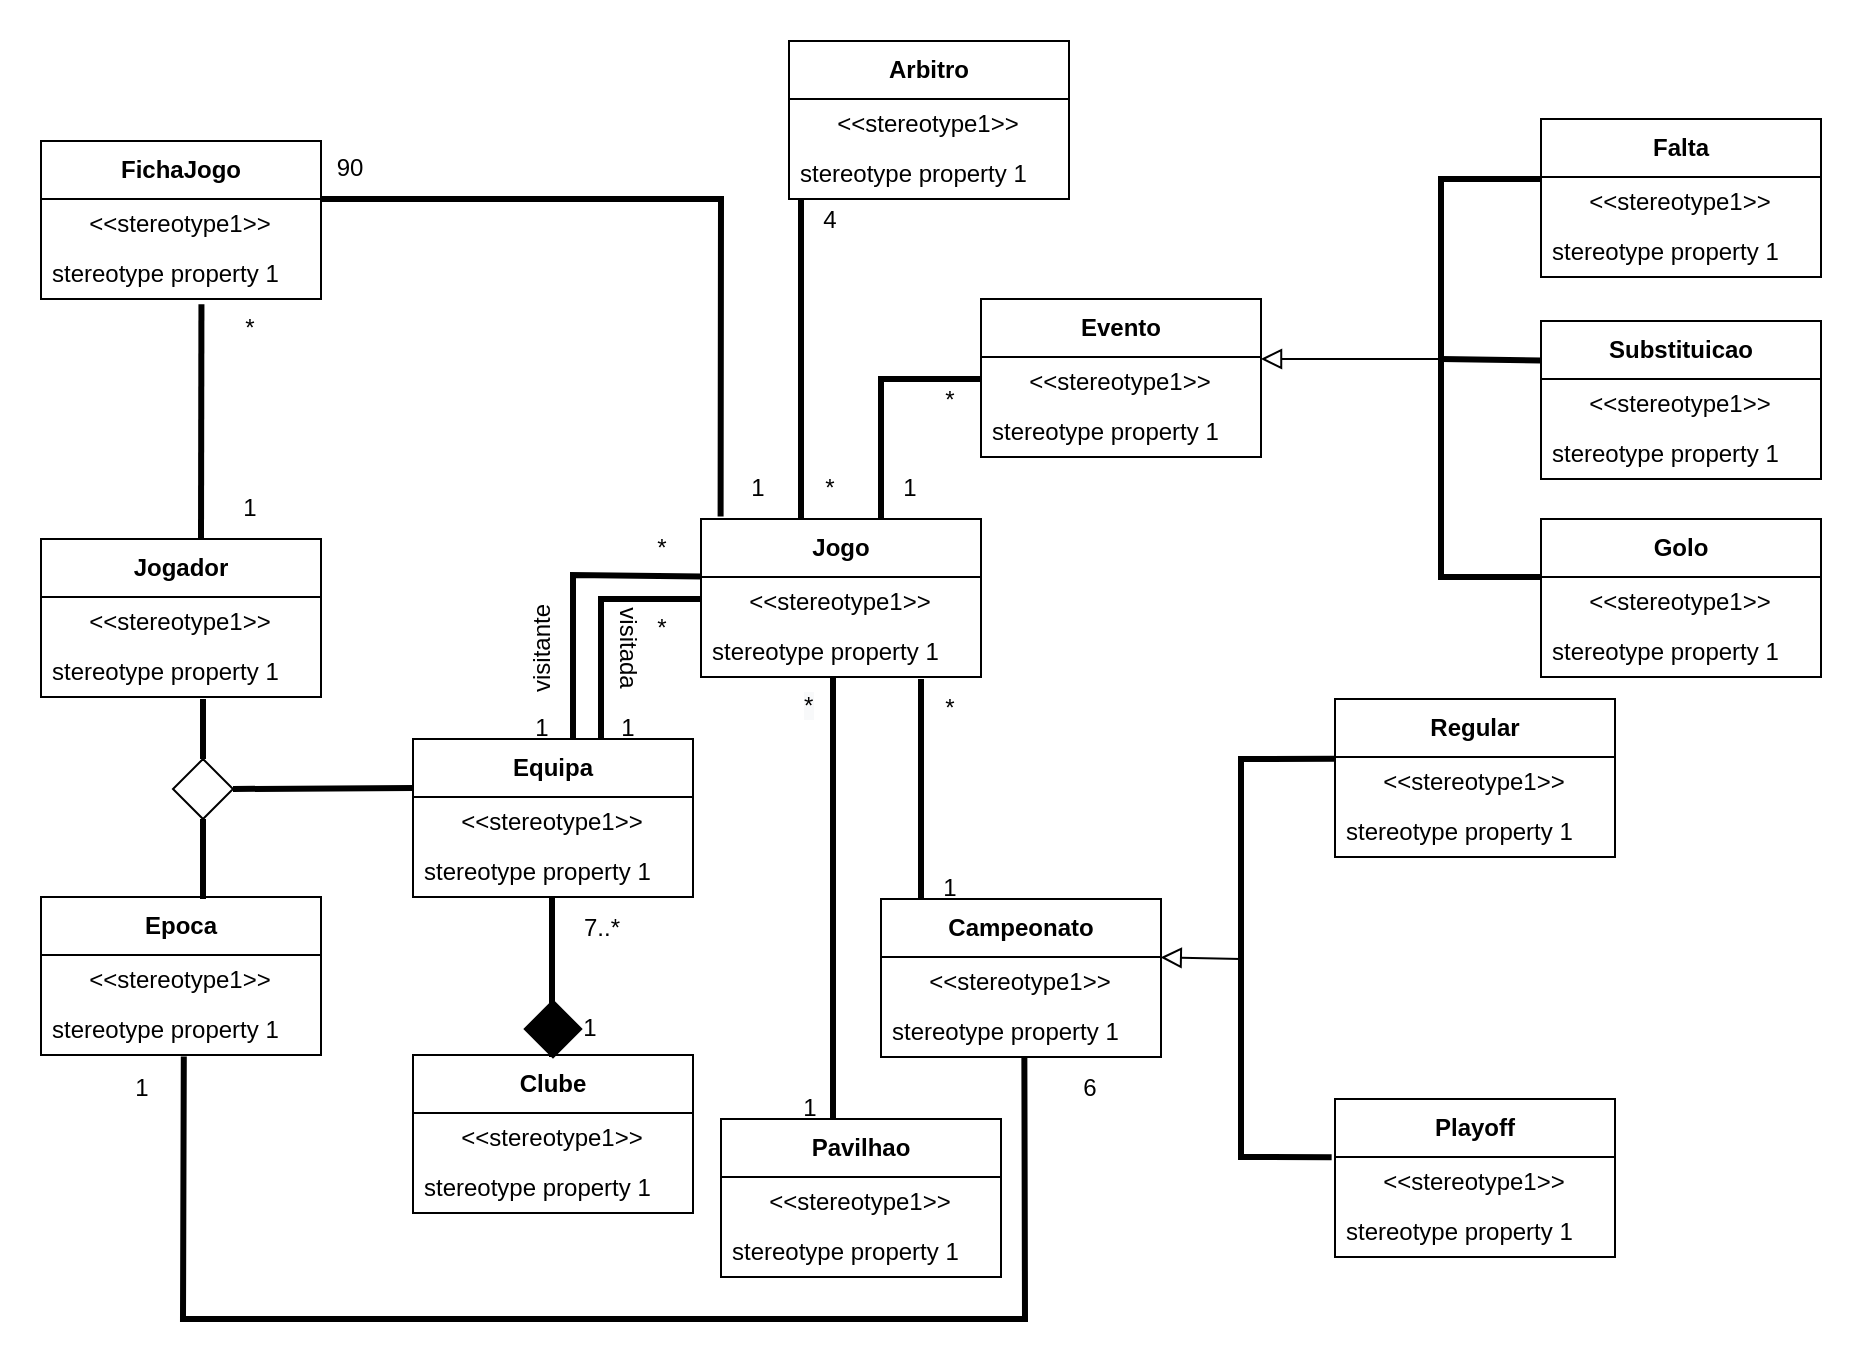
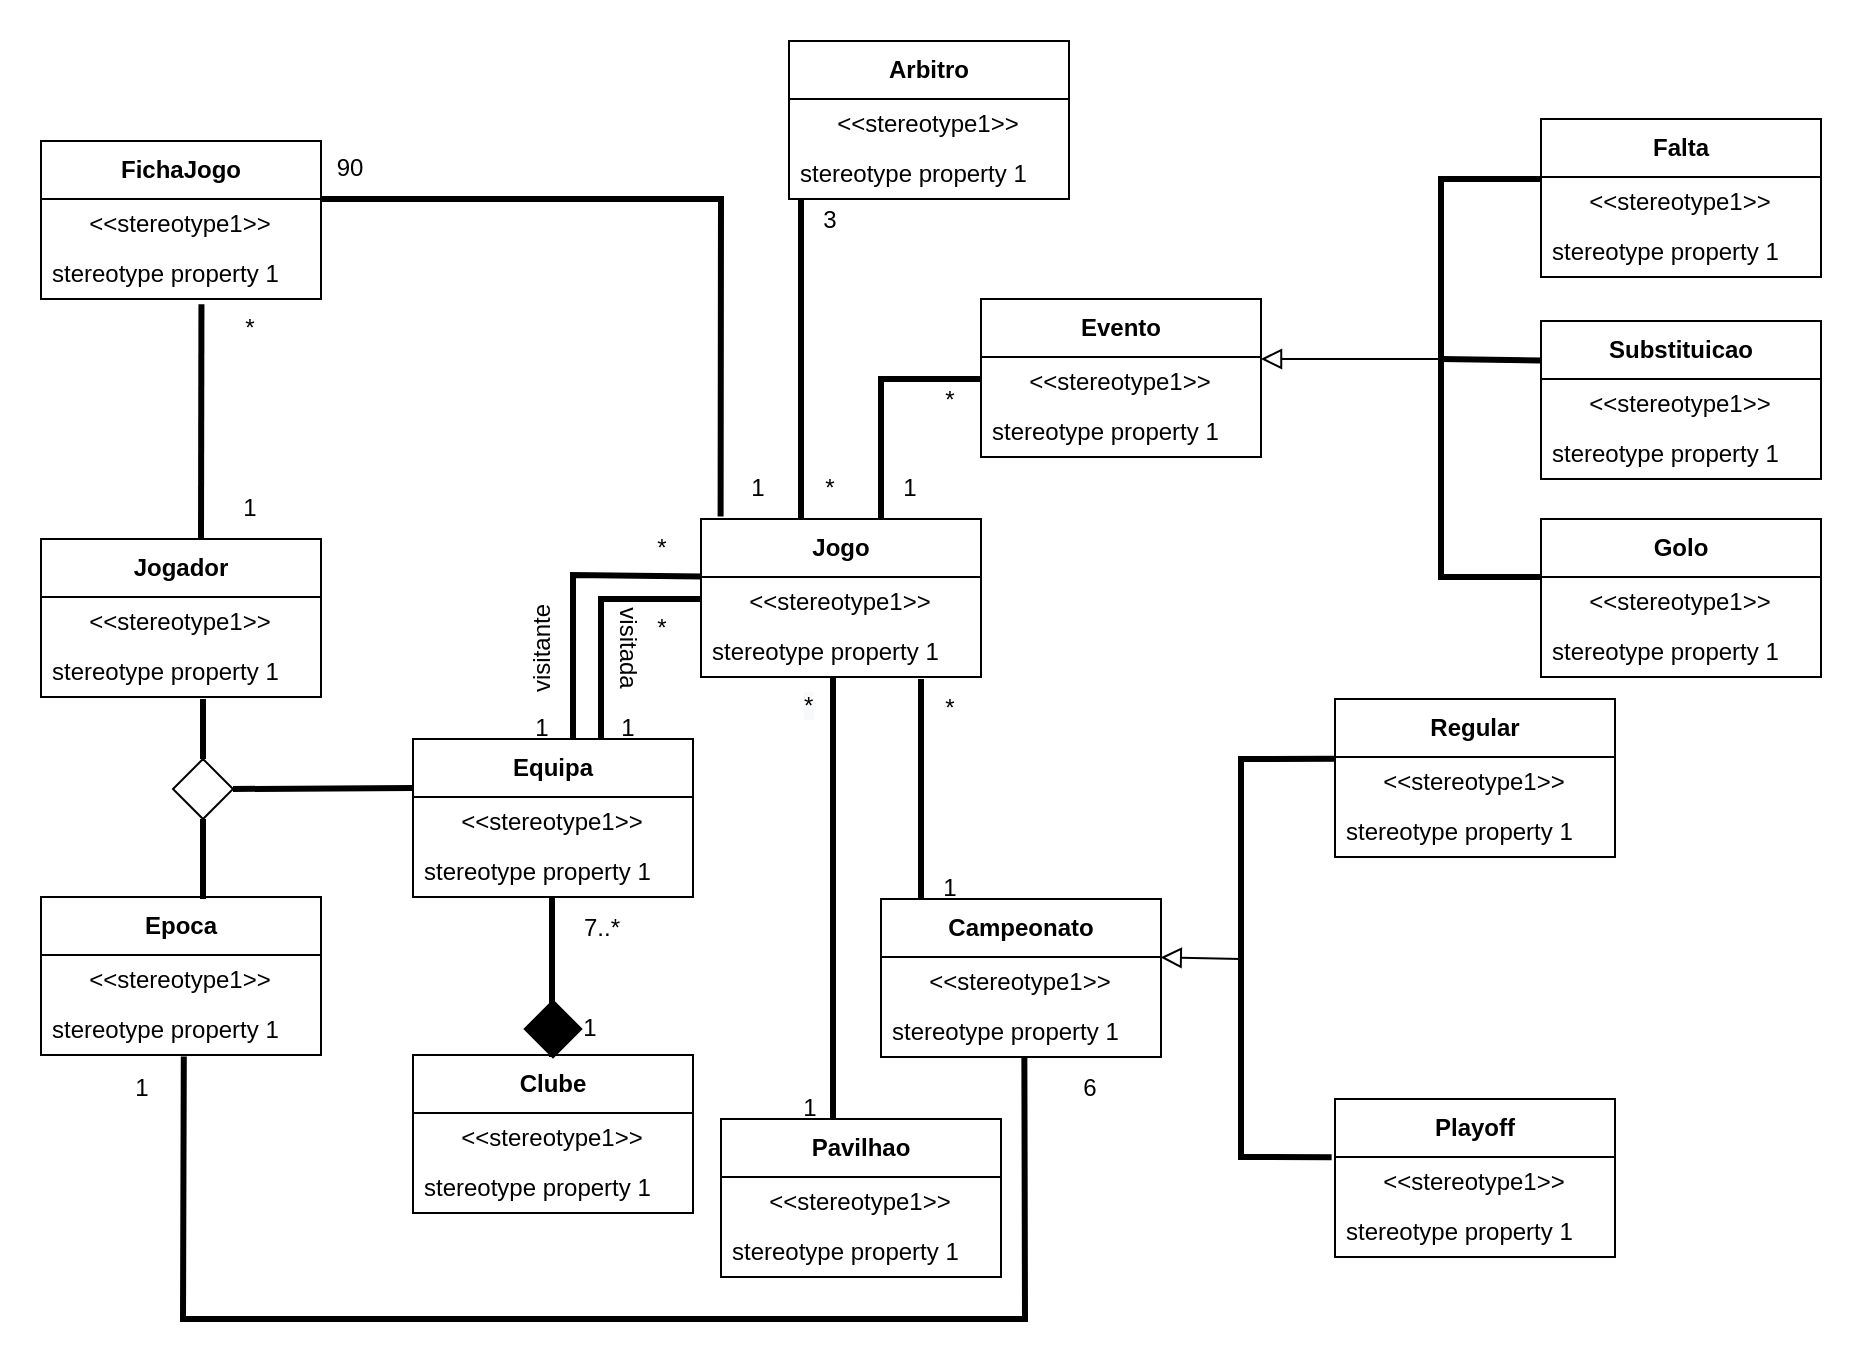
(831, 221) -> (831, 221)
